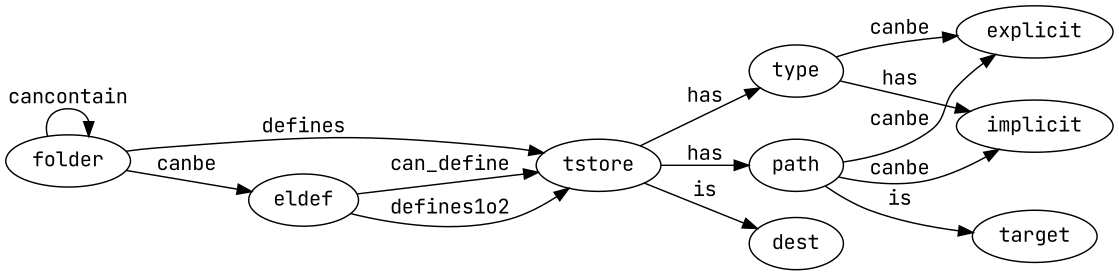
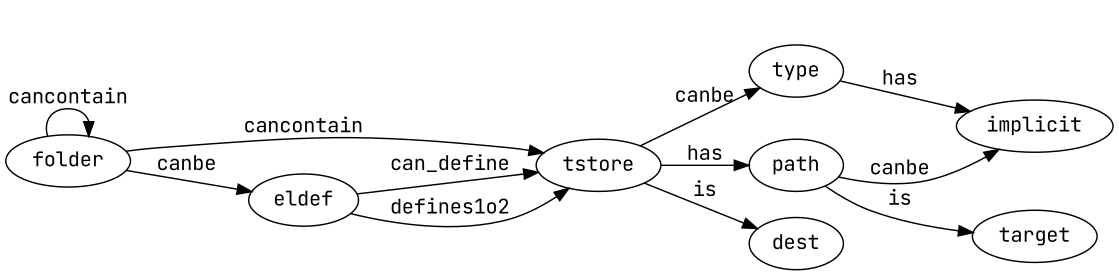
(1035, 32) -> none
(705, 96) -> (705, 96)
(304, 127) -> (304, 127)
